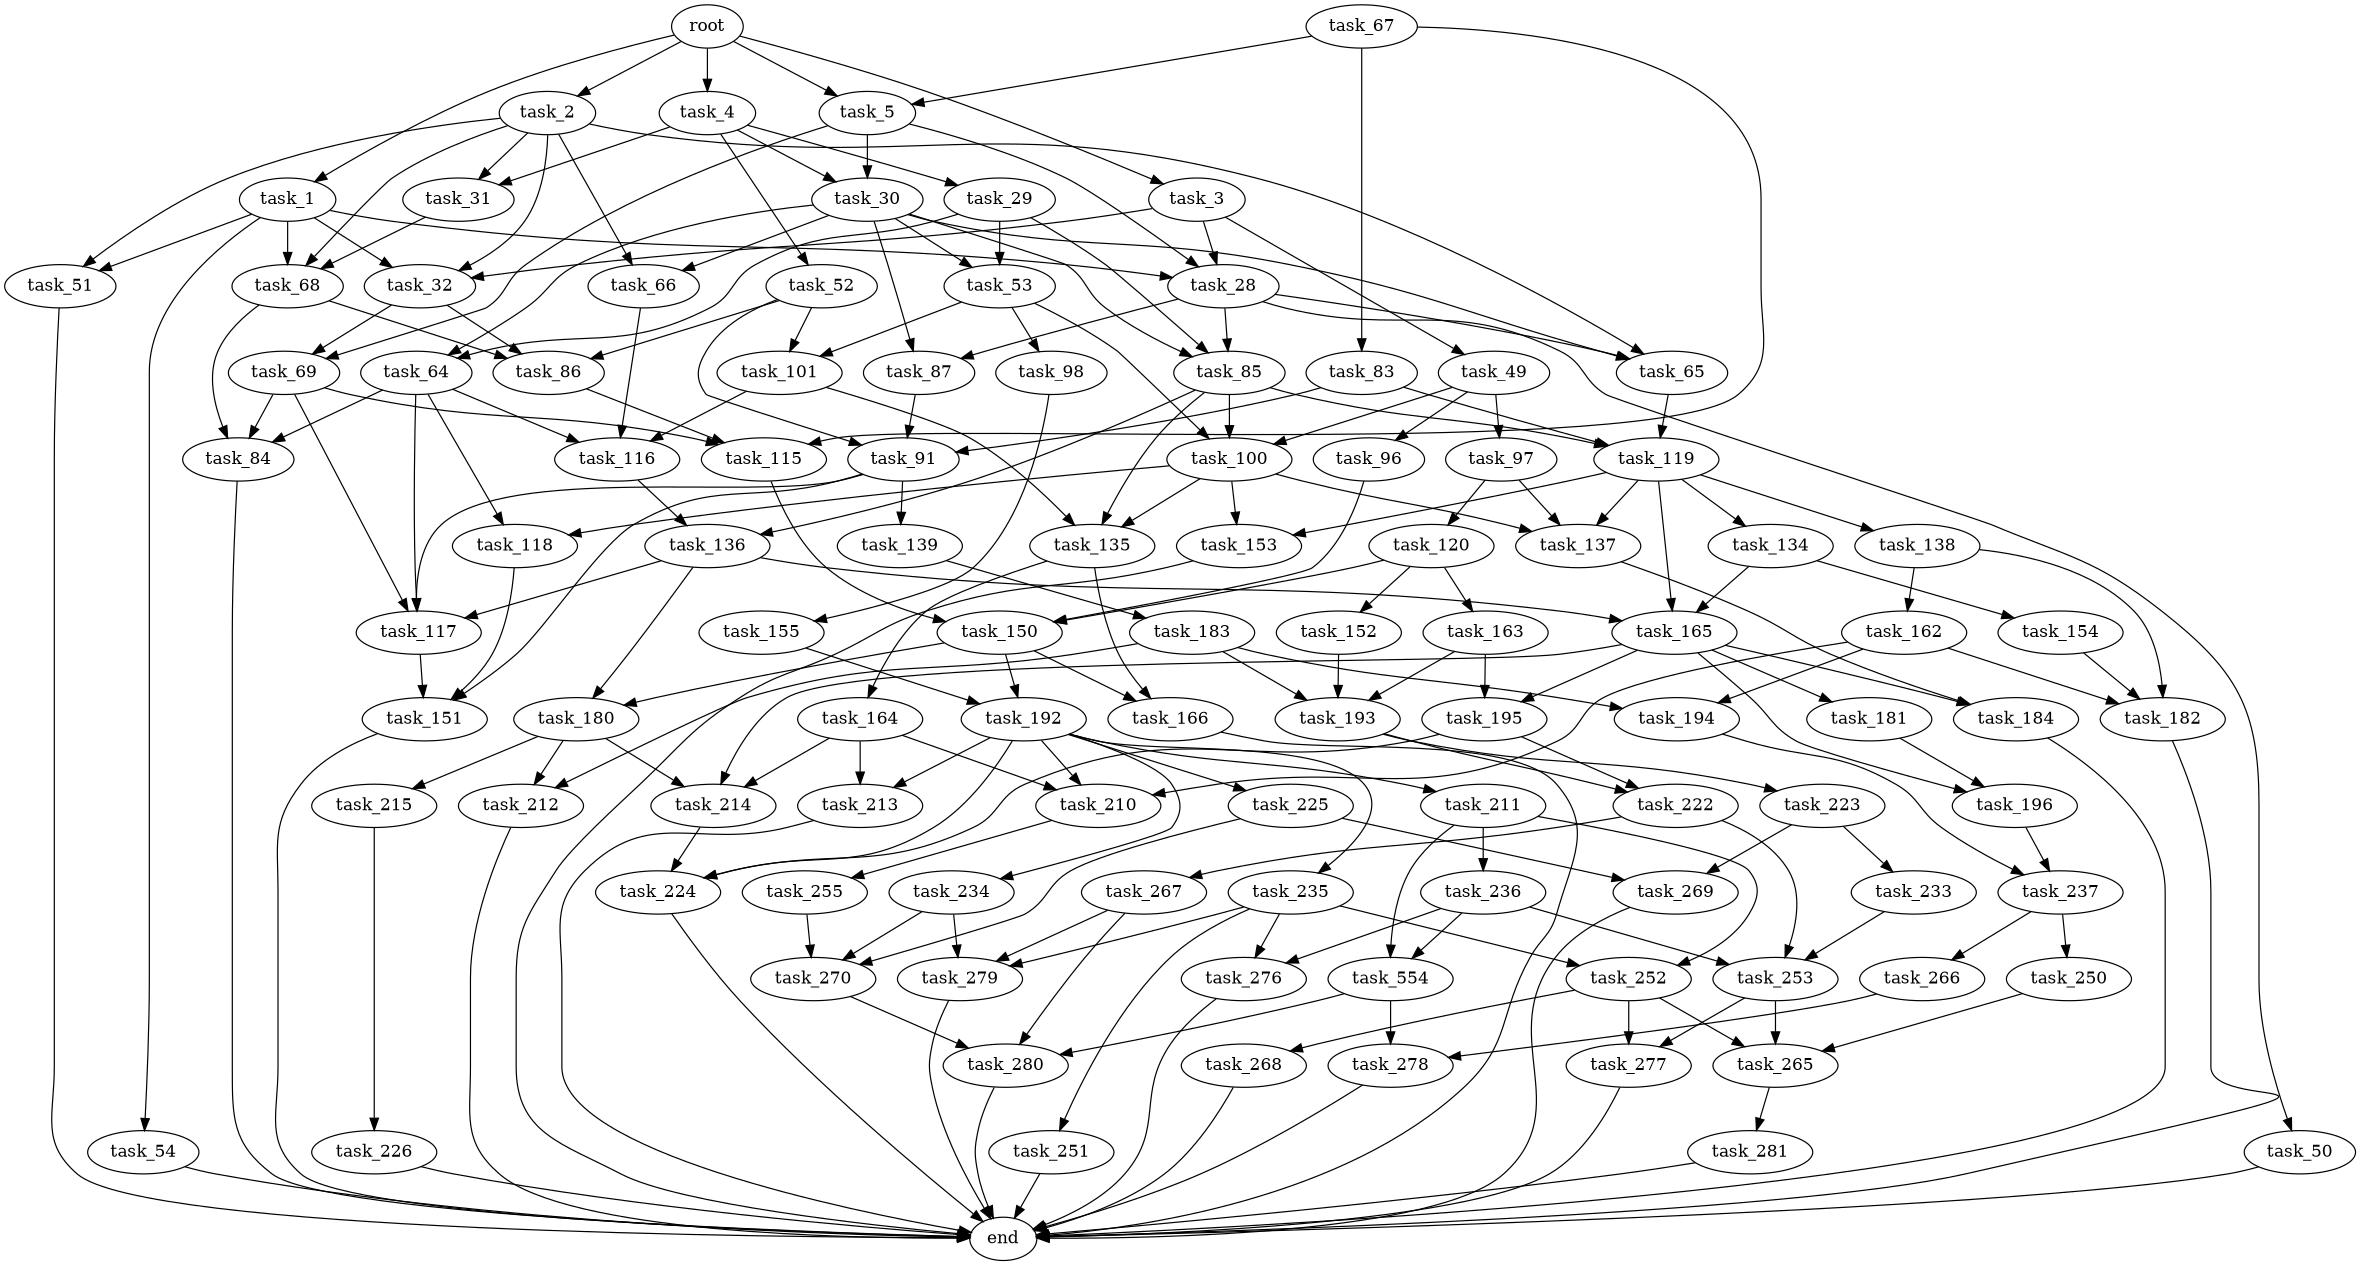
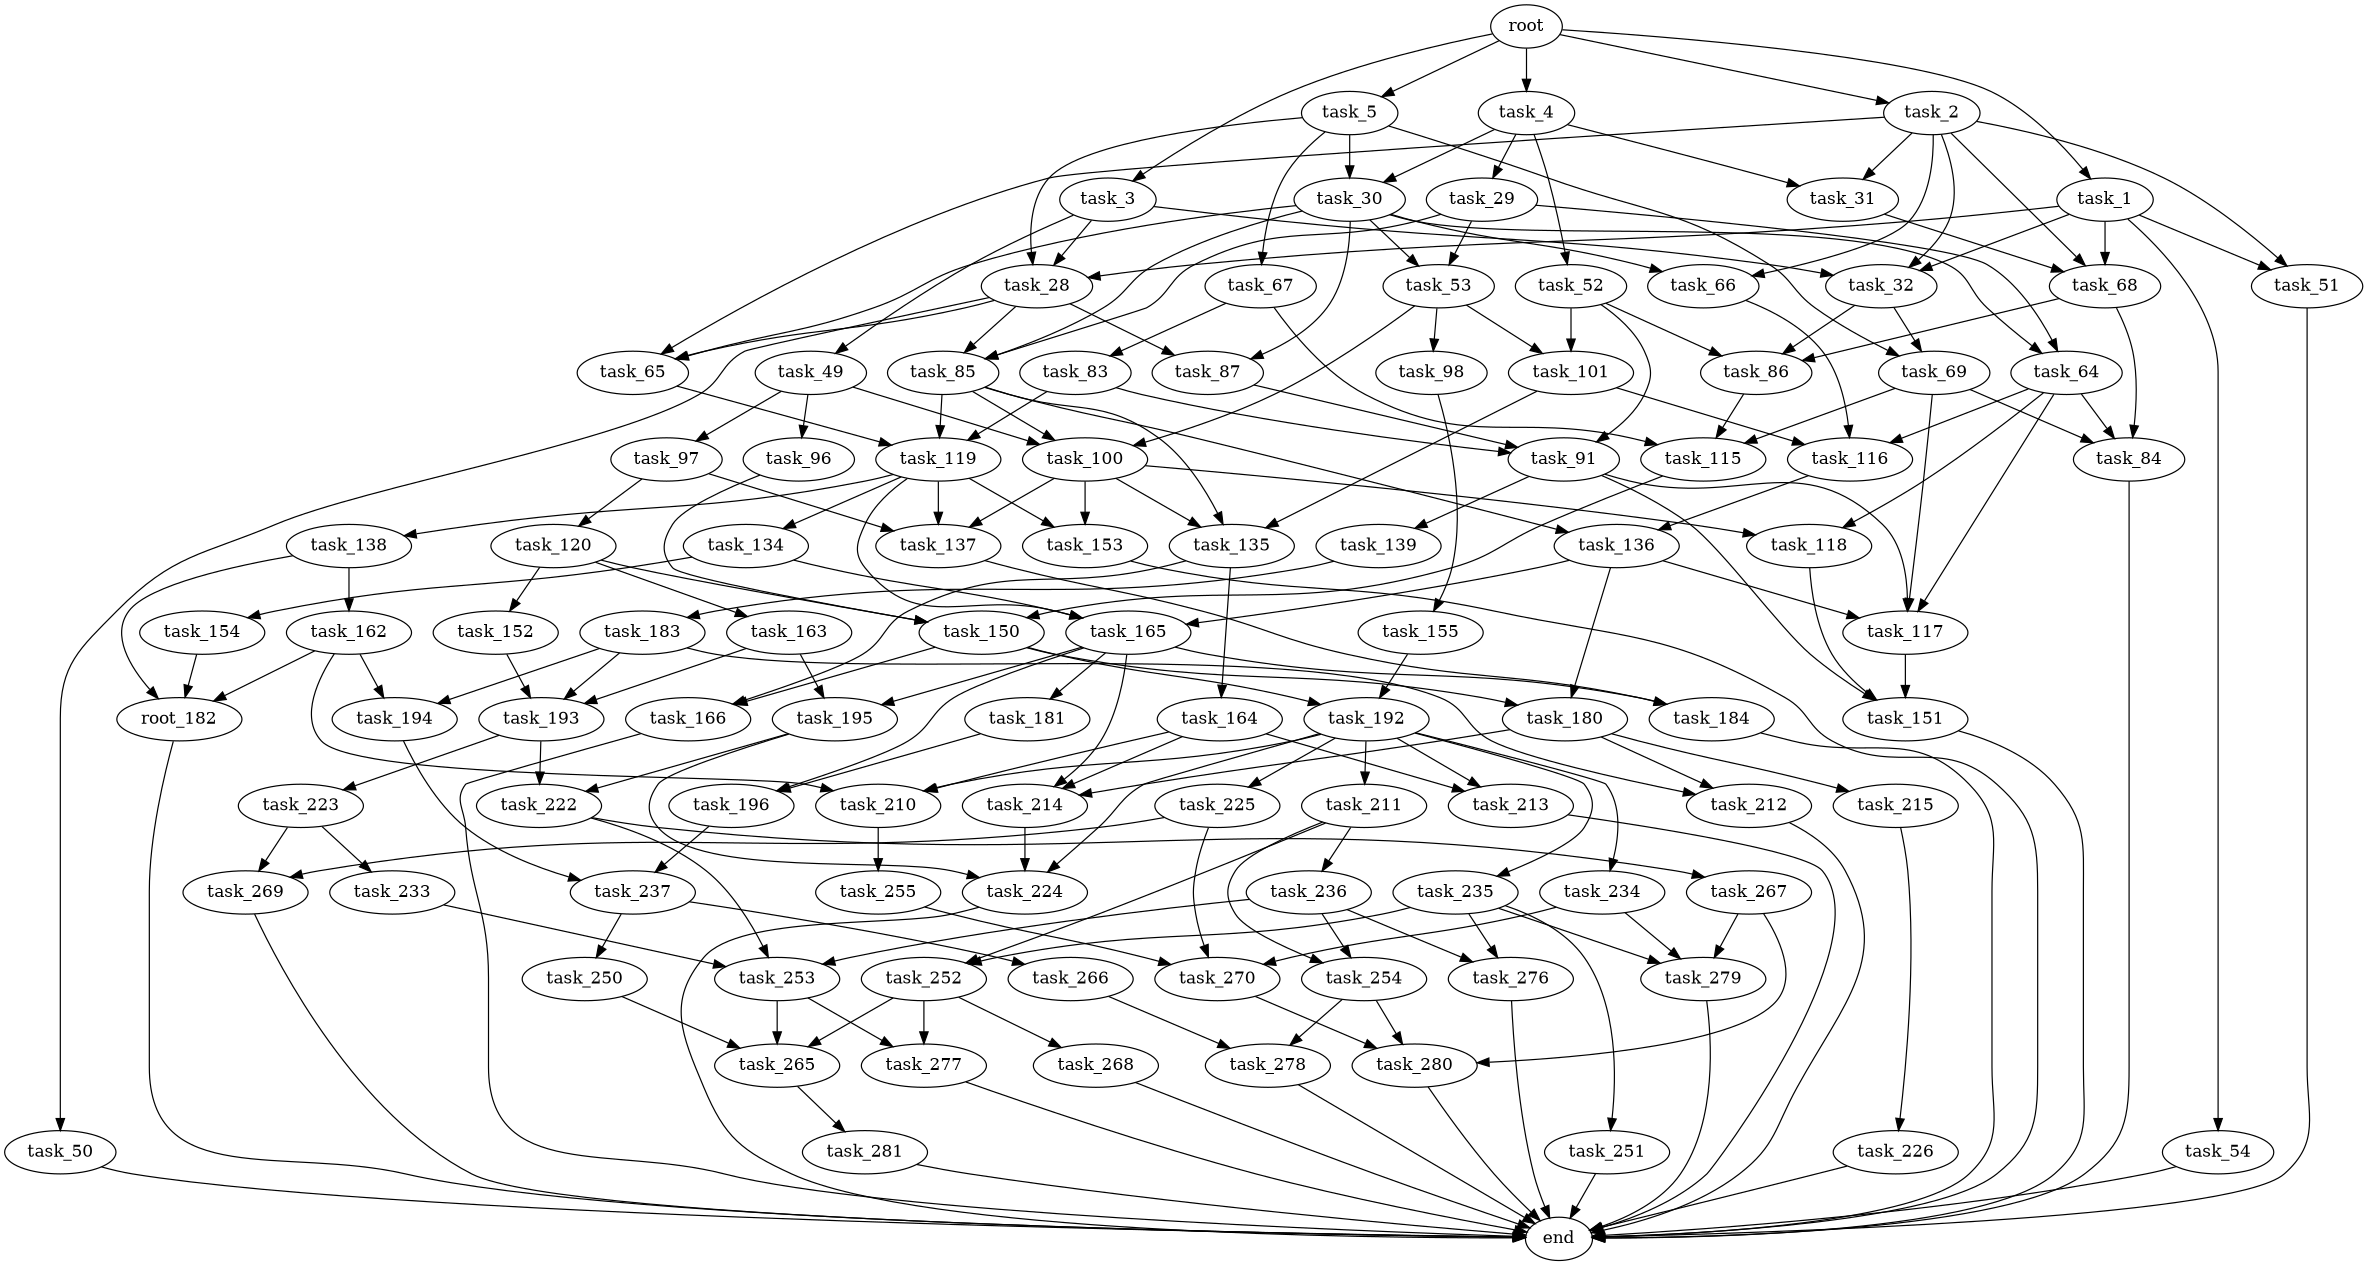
(1118, 69) -> (1280, 185)
(2163, 719) -> (179, 719)
(1391, 979) -> (1364, 979)
